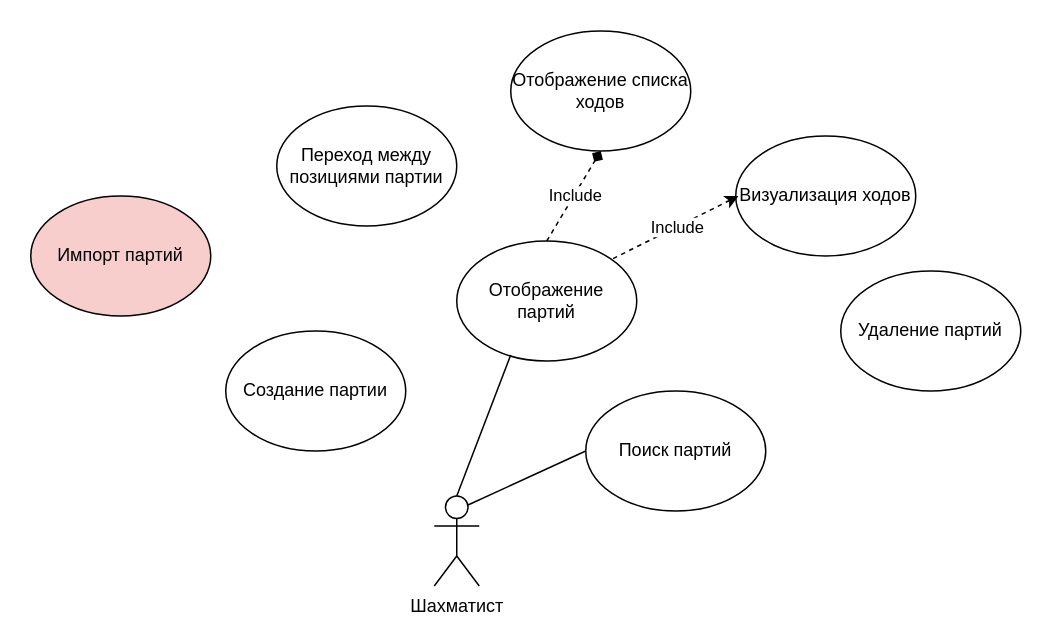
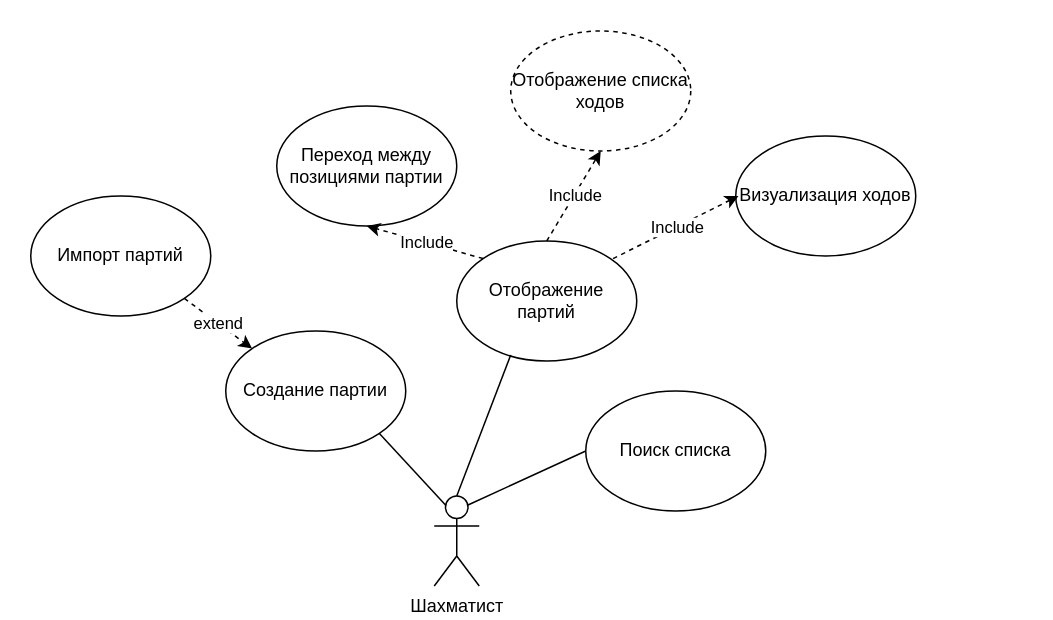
(601, 91) -> (601, 91)
(595, 161) -> (595, 160)
none -> (430, 243)
(121, 256) -> (121, 256)
none -> (214, 320)
(931, 331) -> none
(676, 451) -> (676, 451)
none -> (412, 469)
